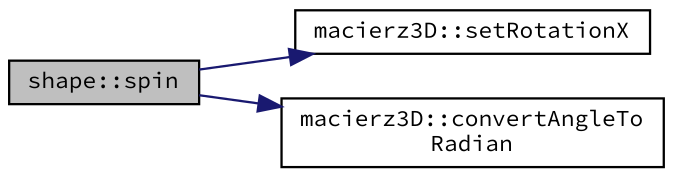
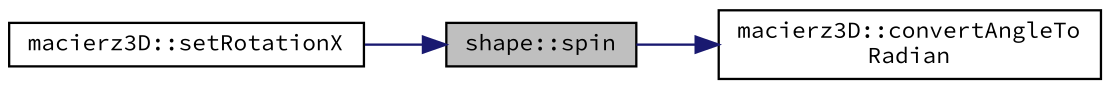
(245, 63) -> (394, 45)
